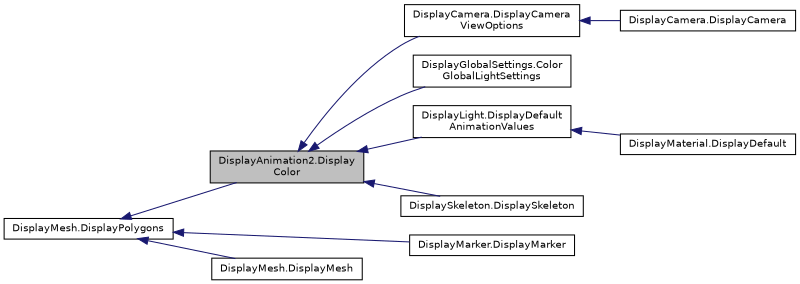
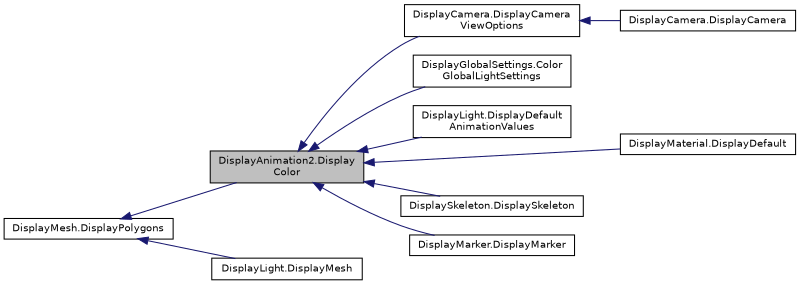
(601, 133) -> (497, 156)
(297, 237) -> (377, 216)
(287, 269) -> (287, 269)
